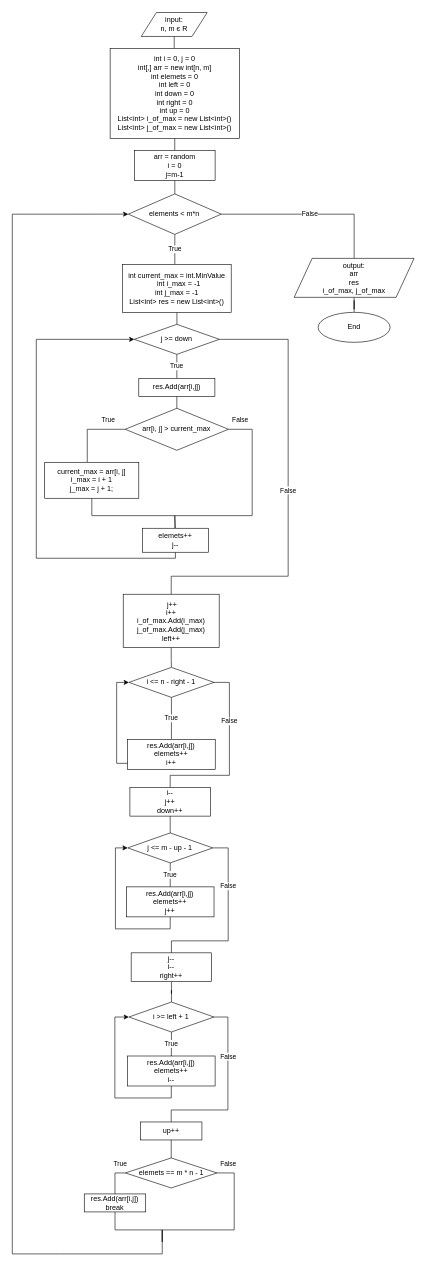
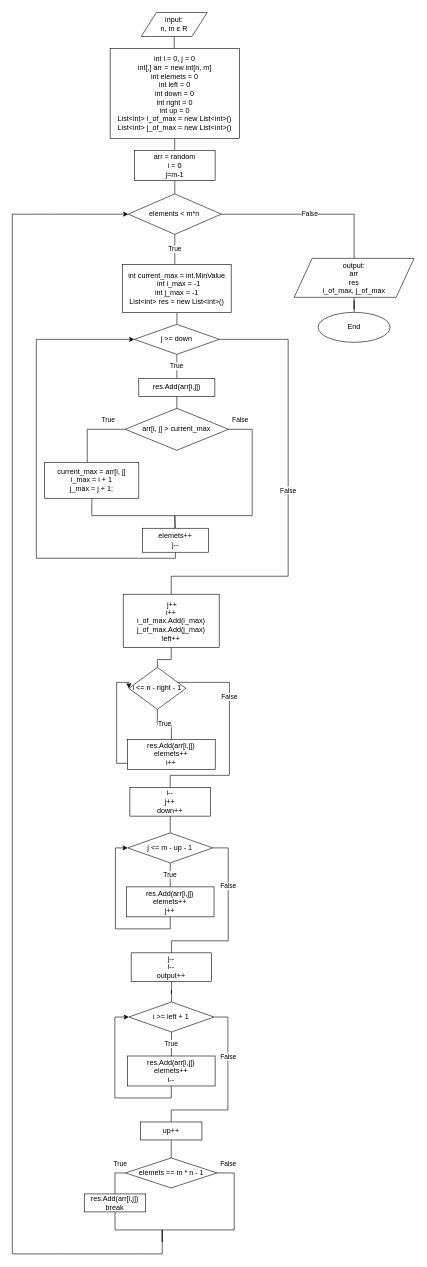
(172, 683) -> (157, 689)
(171, 968) -> (171, 968)
